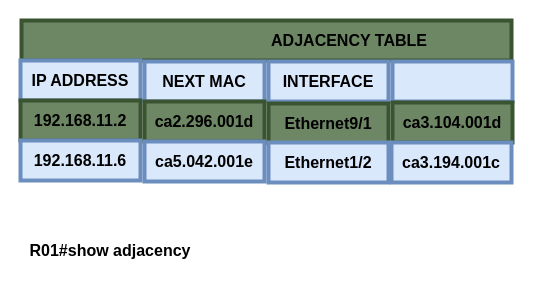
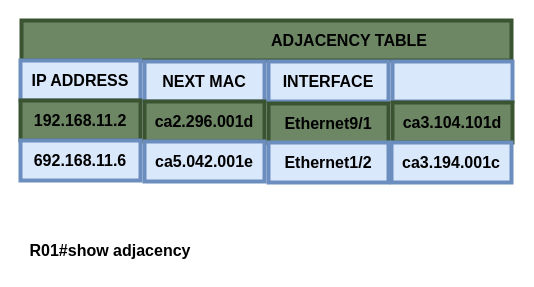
(453, 123) -> (453, 123)
(81, 161) -> (81, 161)
